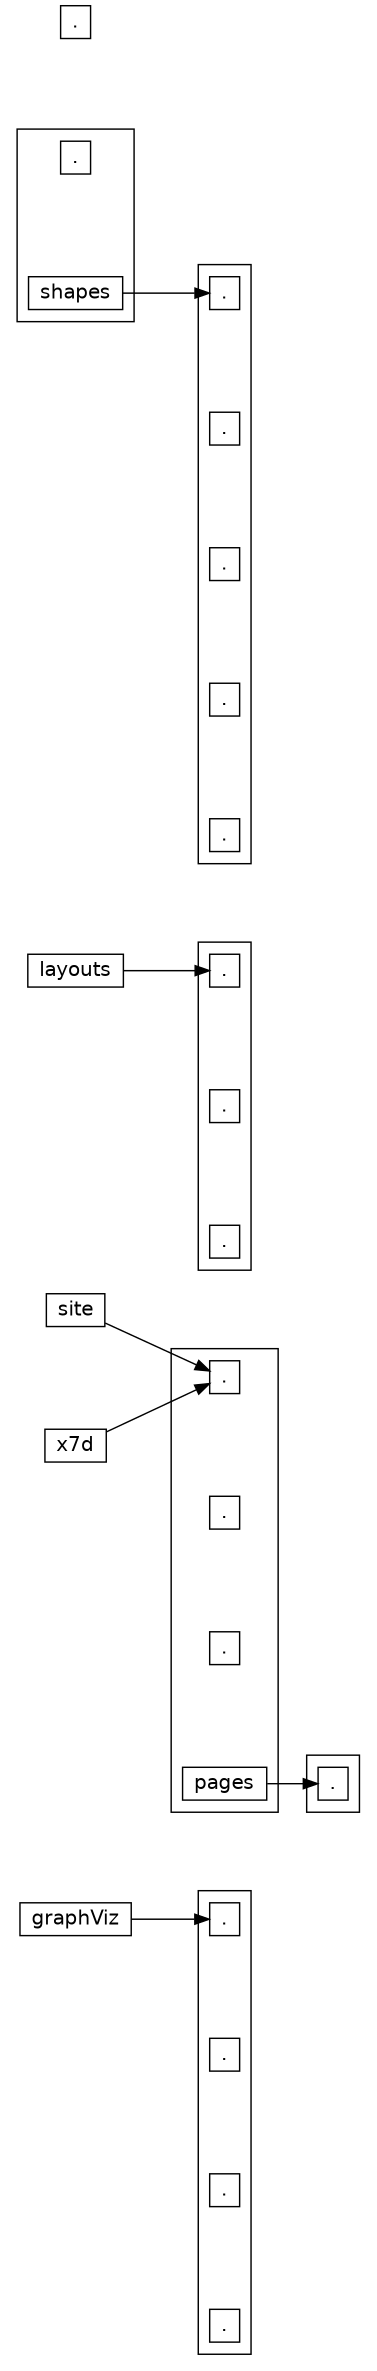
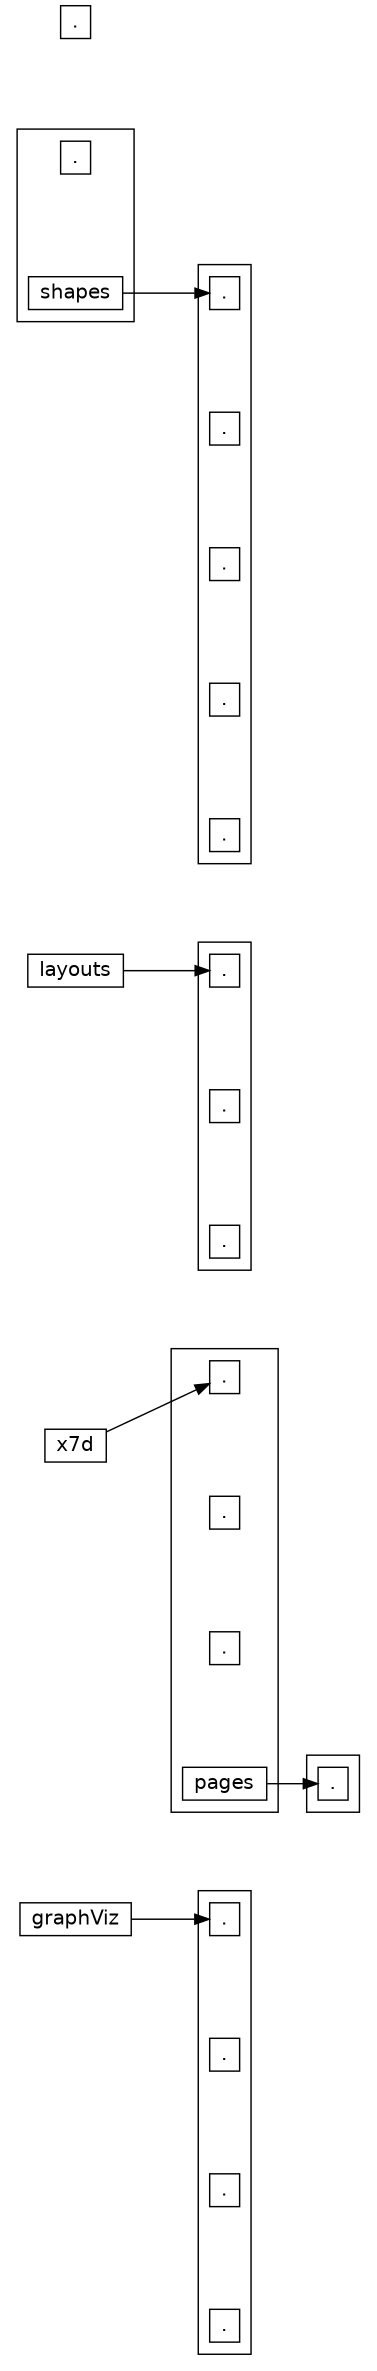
(76, 1310) -> none
